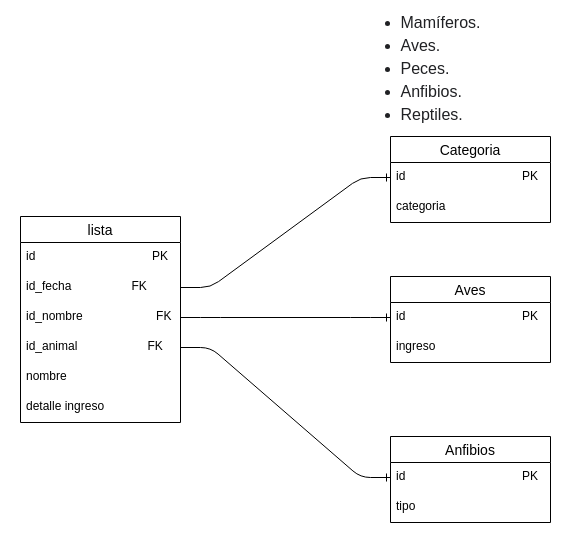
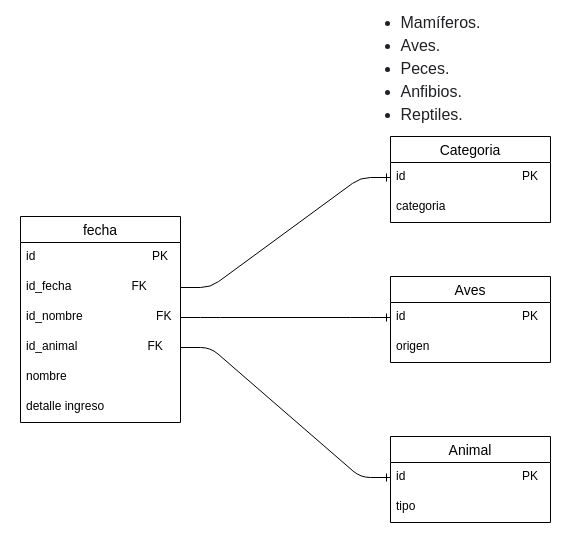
(100, 230) -> (100, 230)
(418, 346) -> (415, 346)
(470, 450) -> (470, 450)
